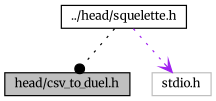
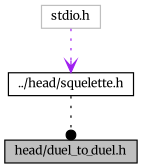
(149, 46) -> (71, 44)
(67, 84) -> (71, 152)
